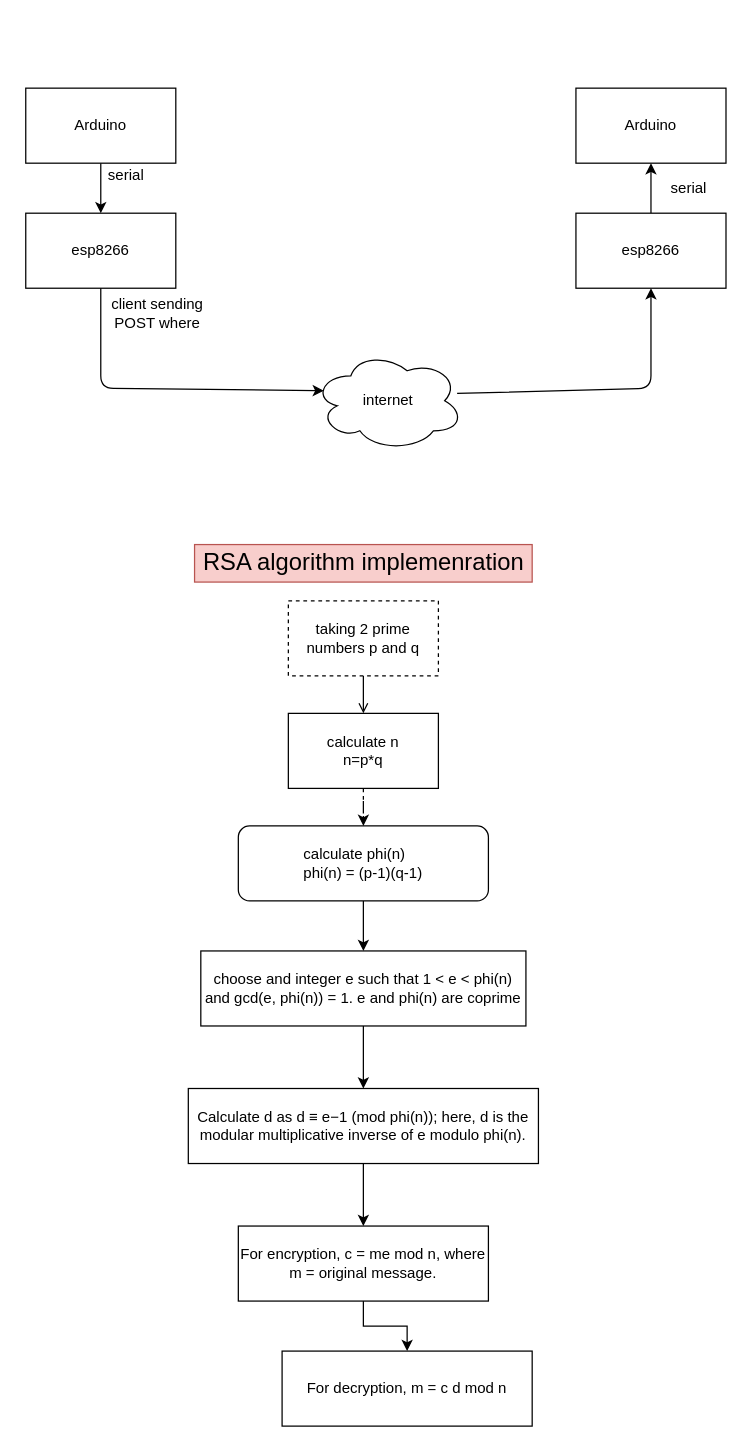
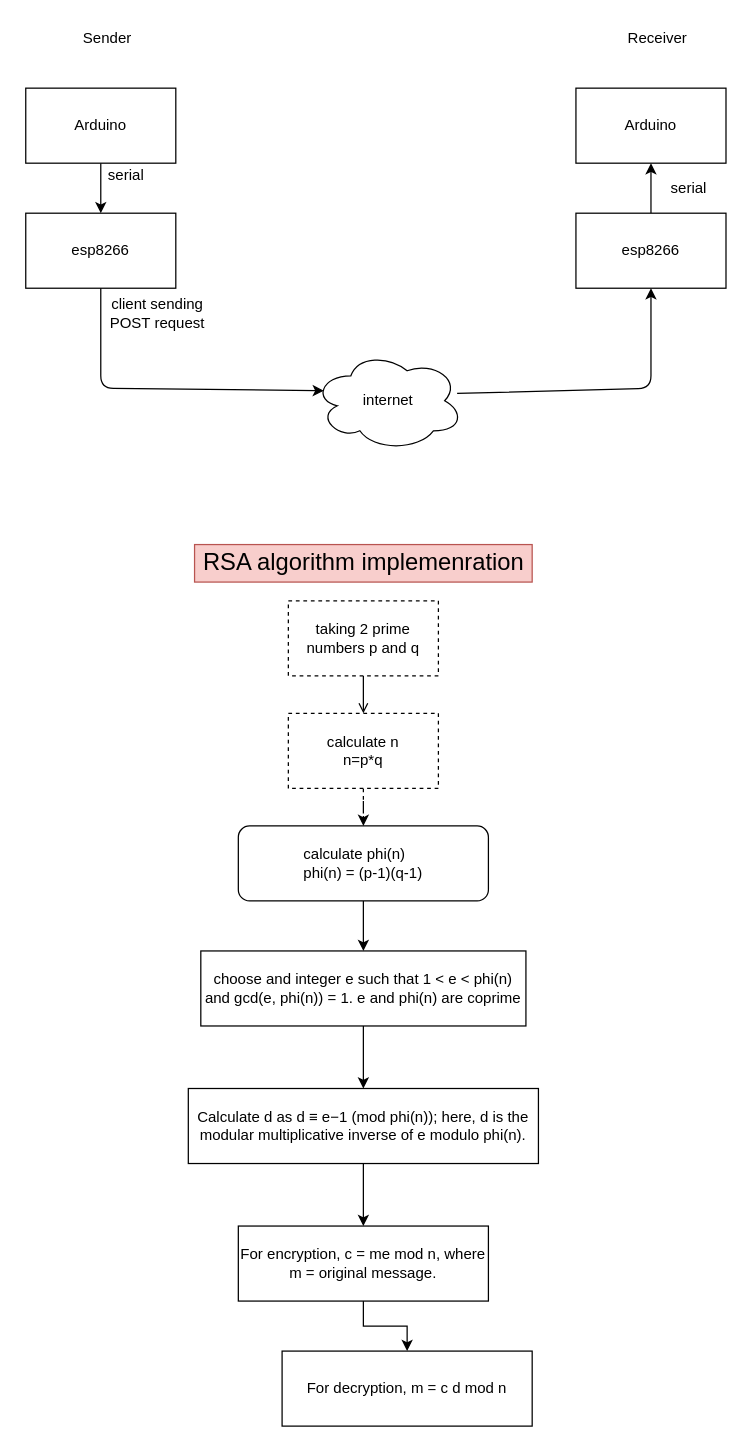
none -> (107, 38)
none -> (657, 38)
(158, 313) -> (158, 313)
(363, 751) -> (363, 751)
